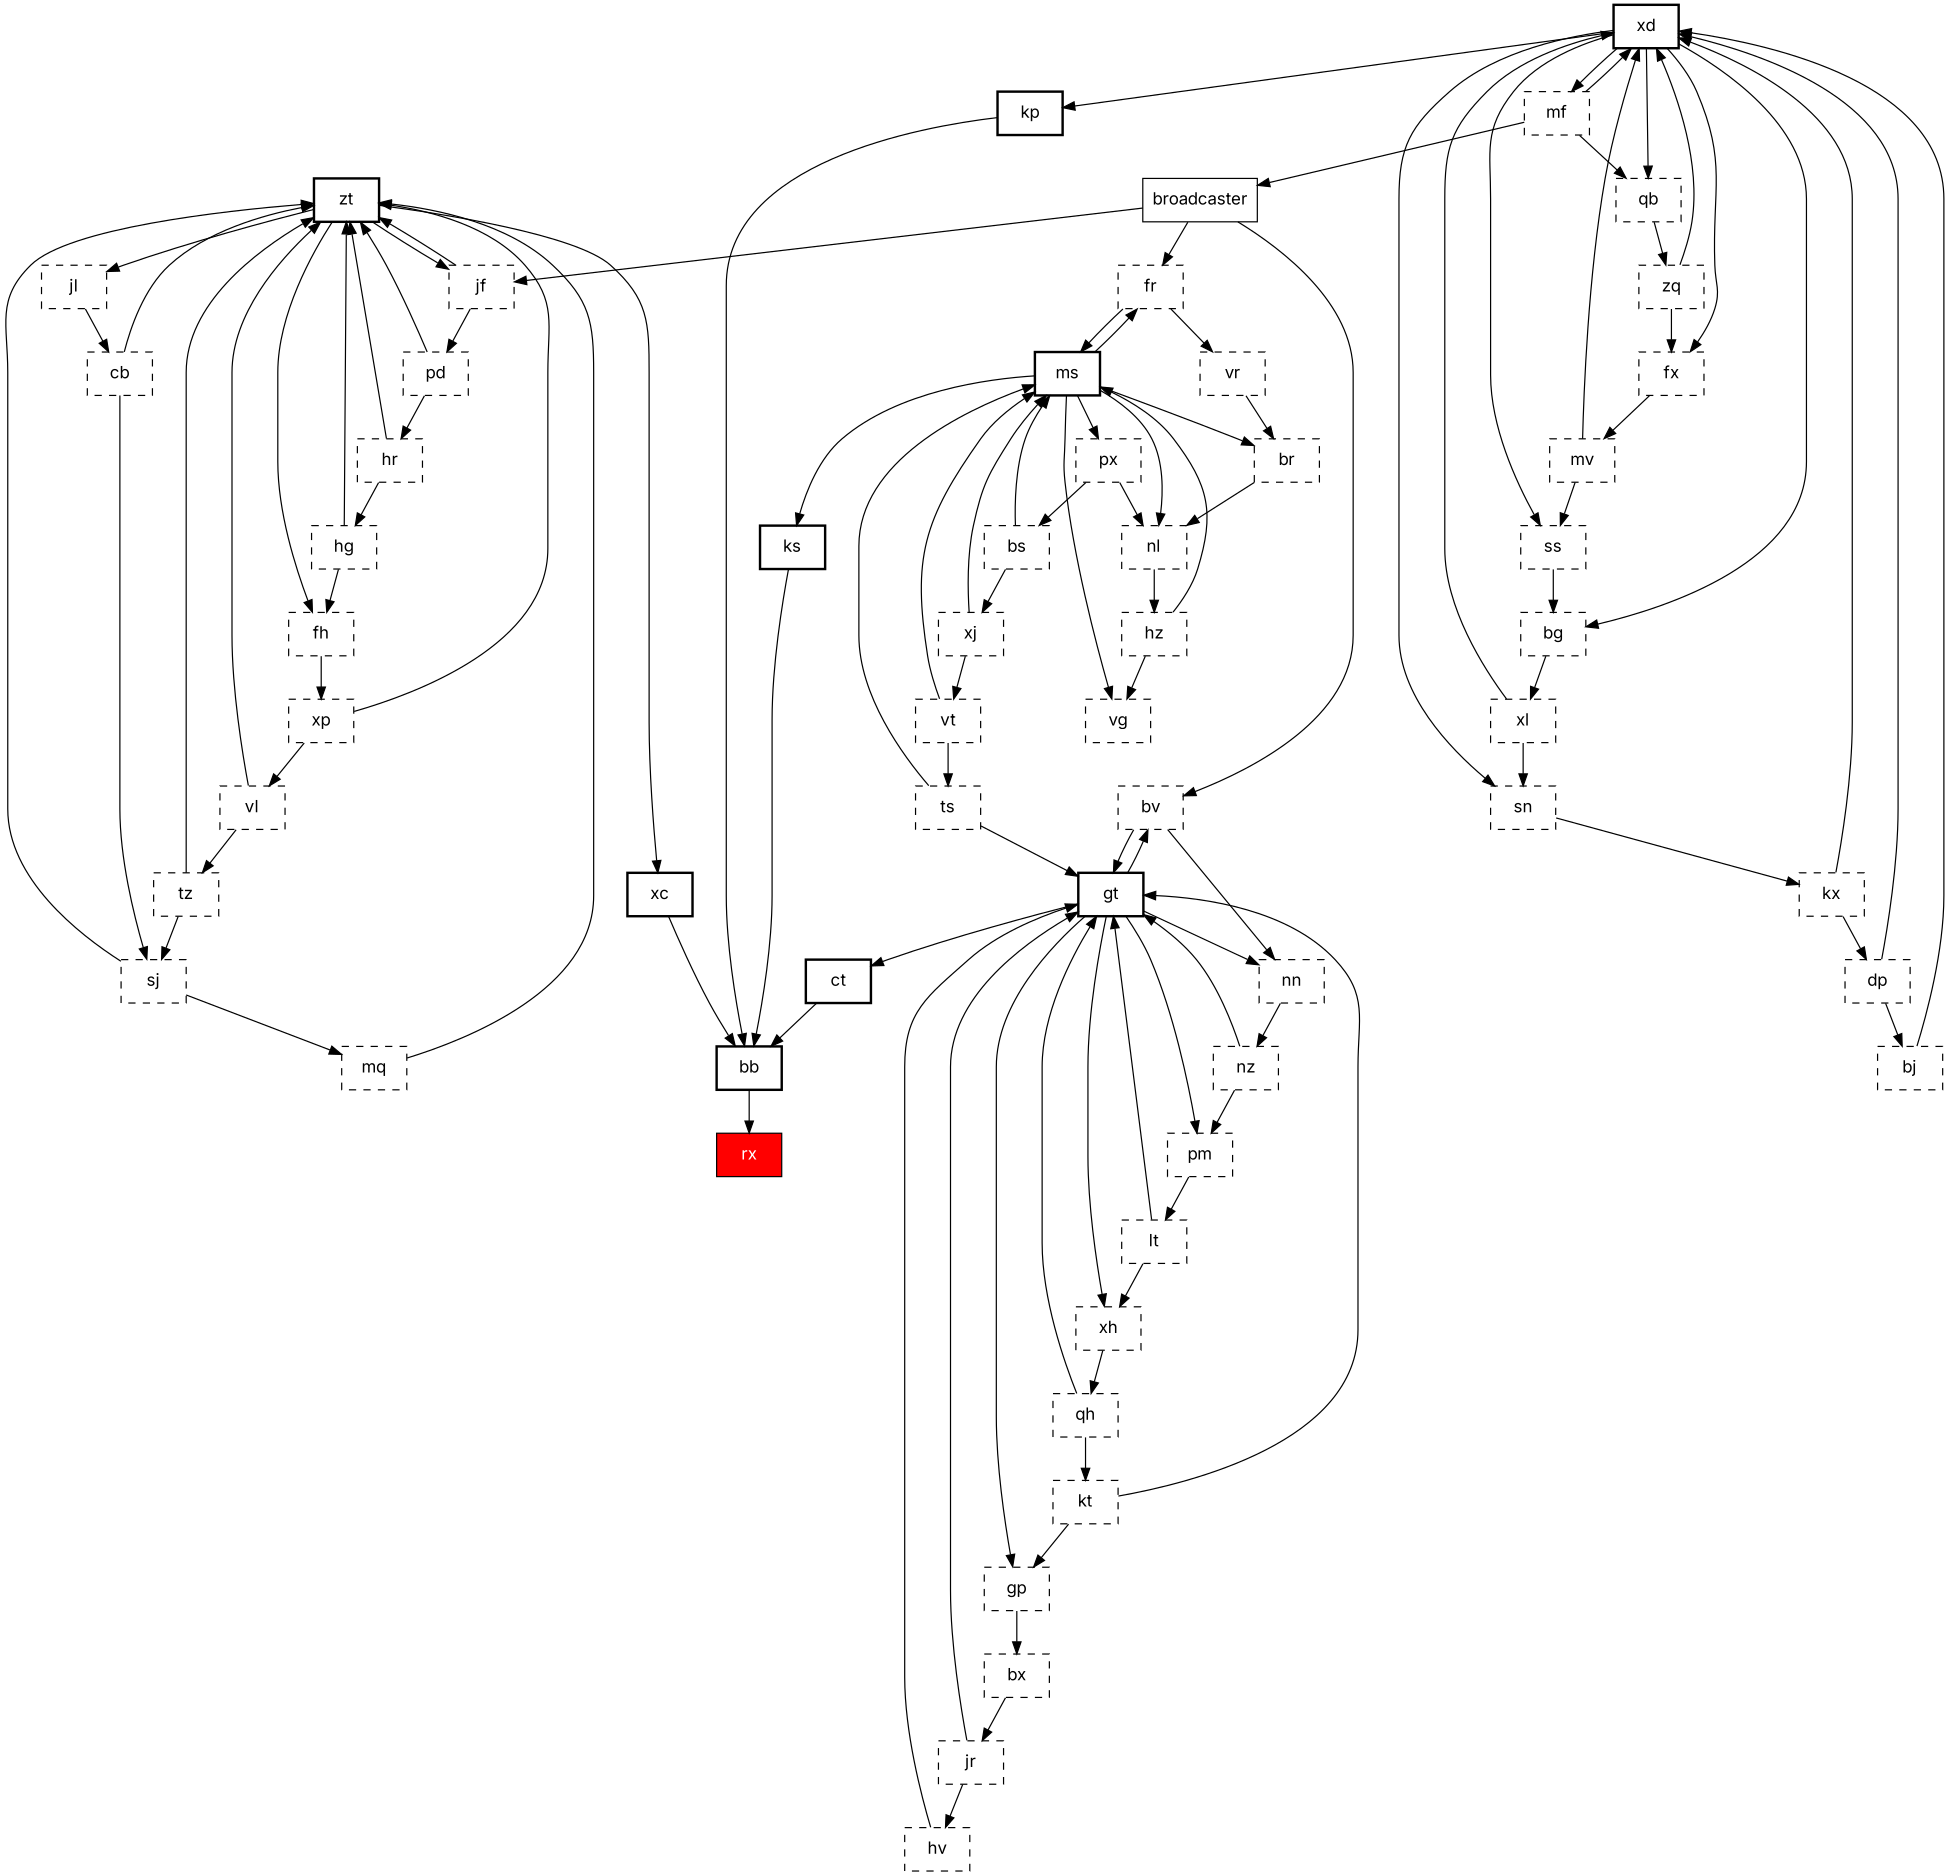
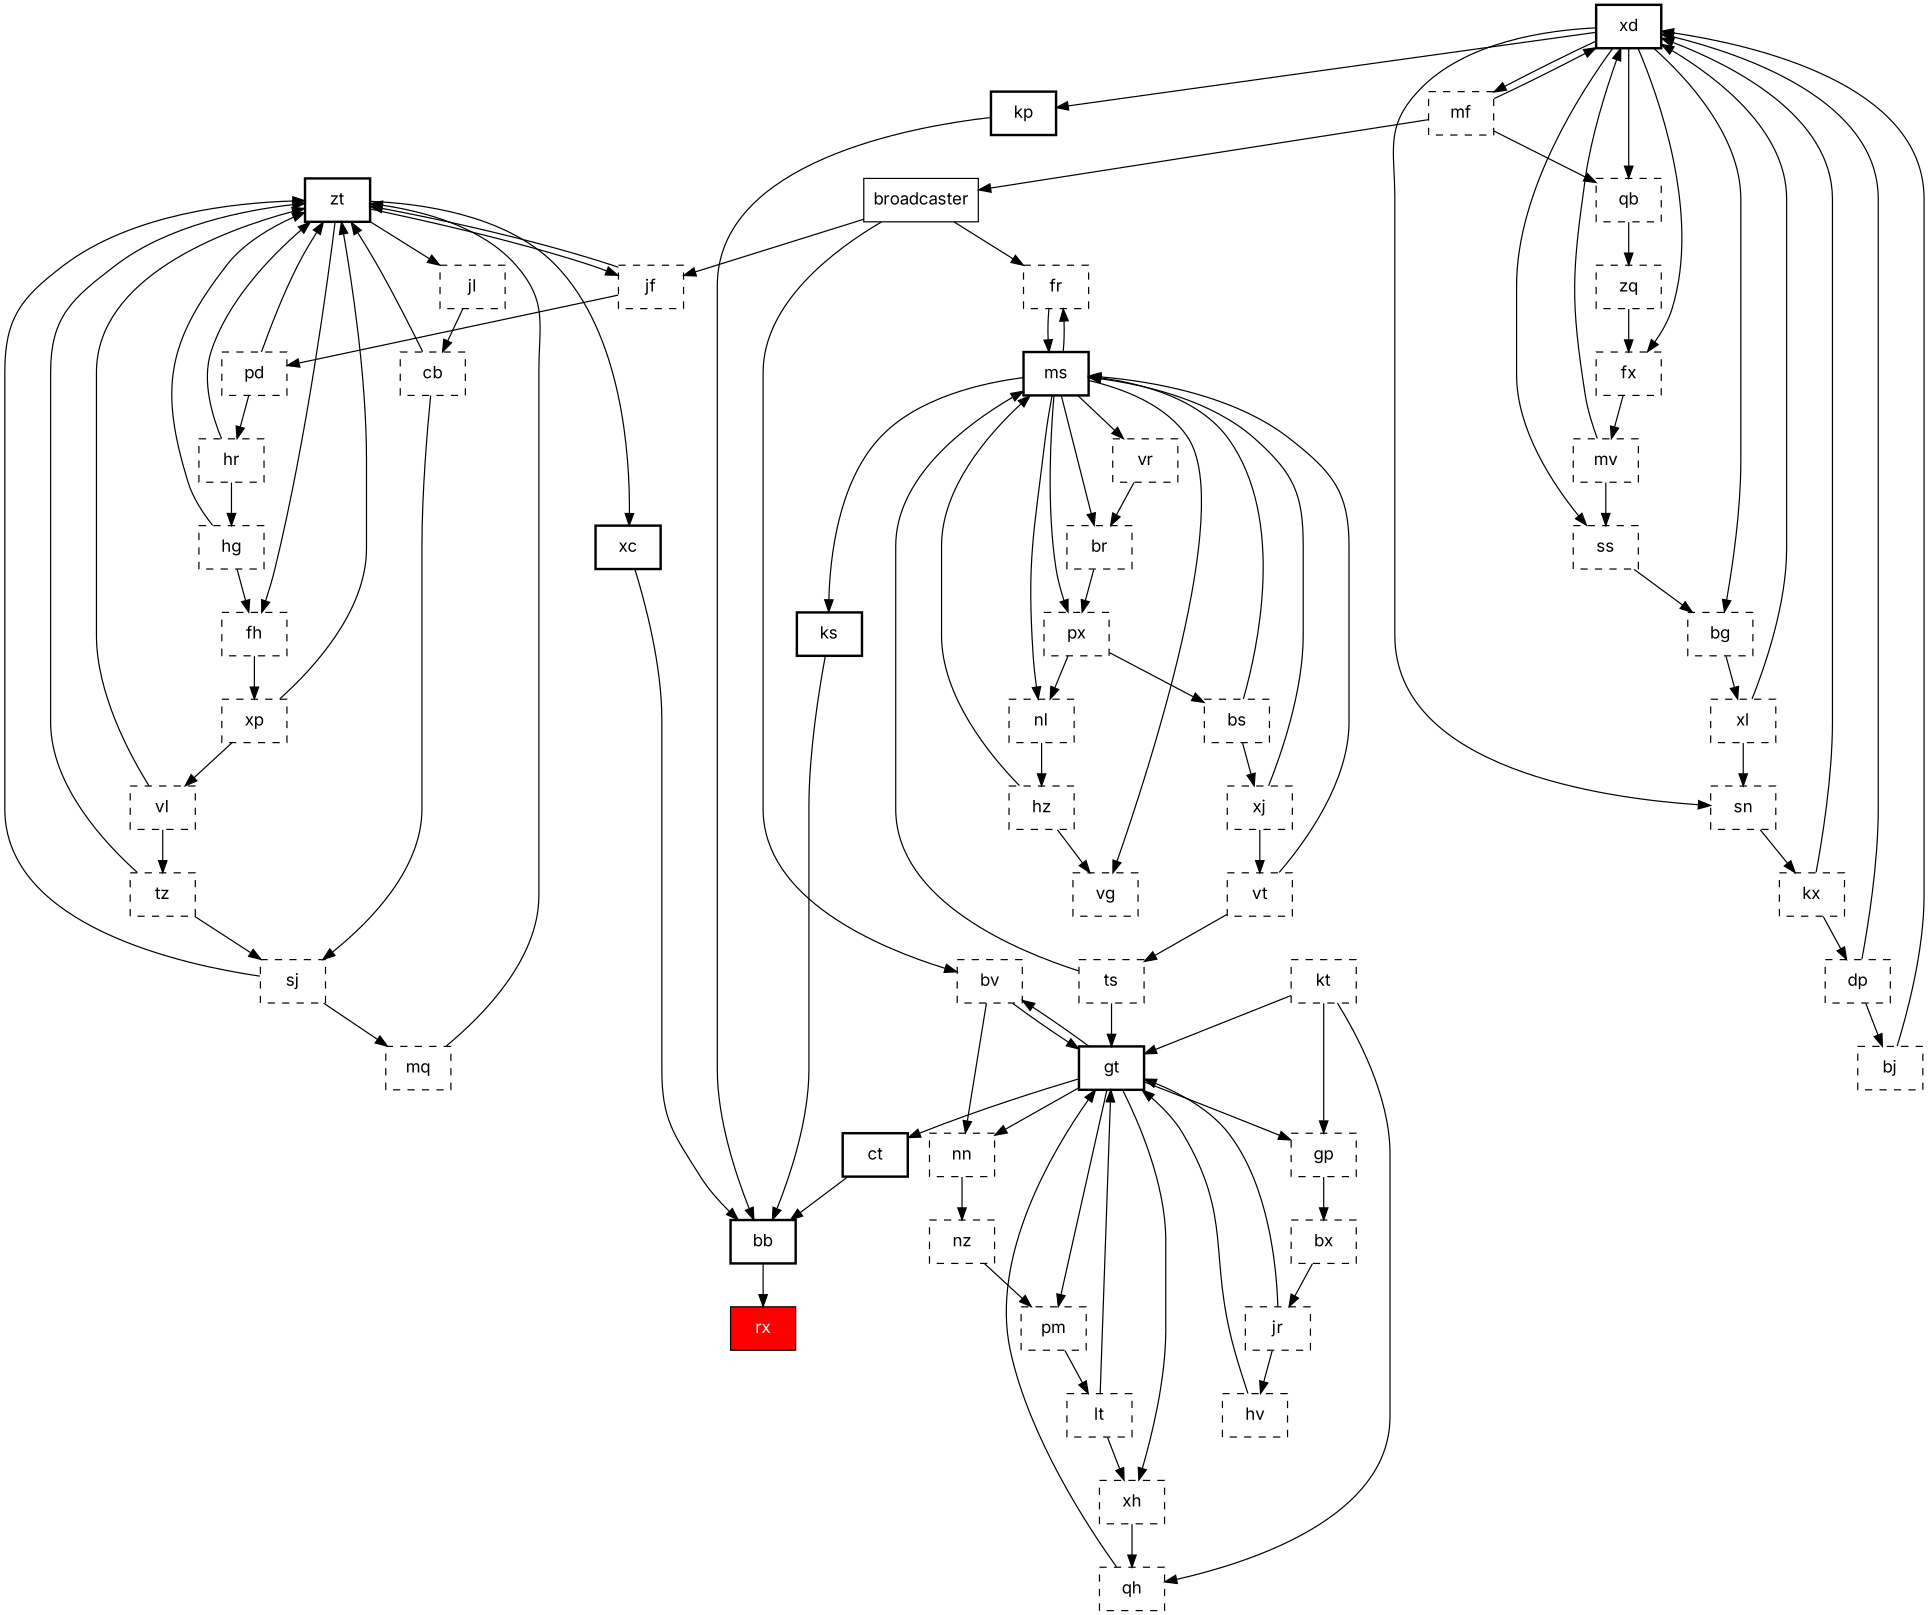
(1691, 161) -> none
(1188, 326) -> (1096, 413)
(1226, 501) -> (1090, 585)
(1208, 976) -> none
(1086, 1453) -> (1390, 1348)
